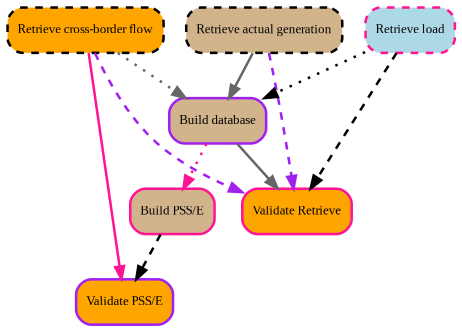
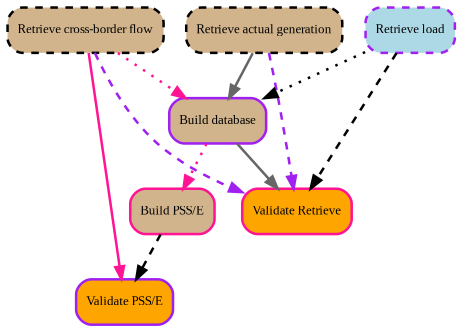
(86, 30) -> (86, 30)
(410, 30) -> (410, 30)
(146, 72) -> (146, 72)
